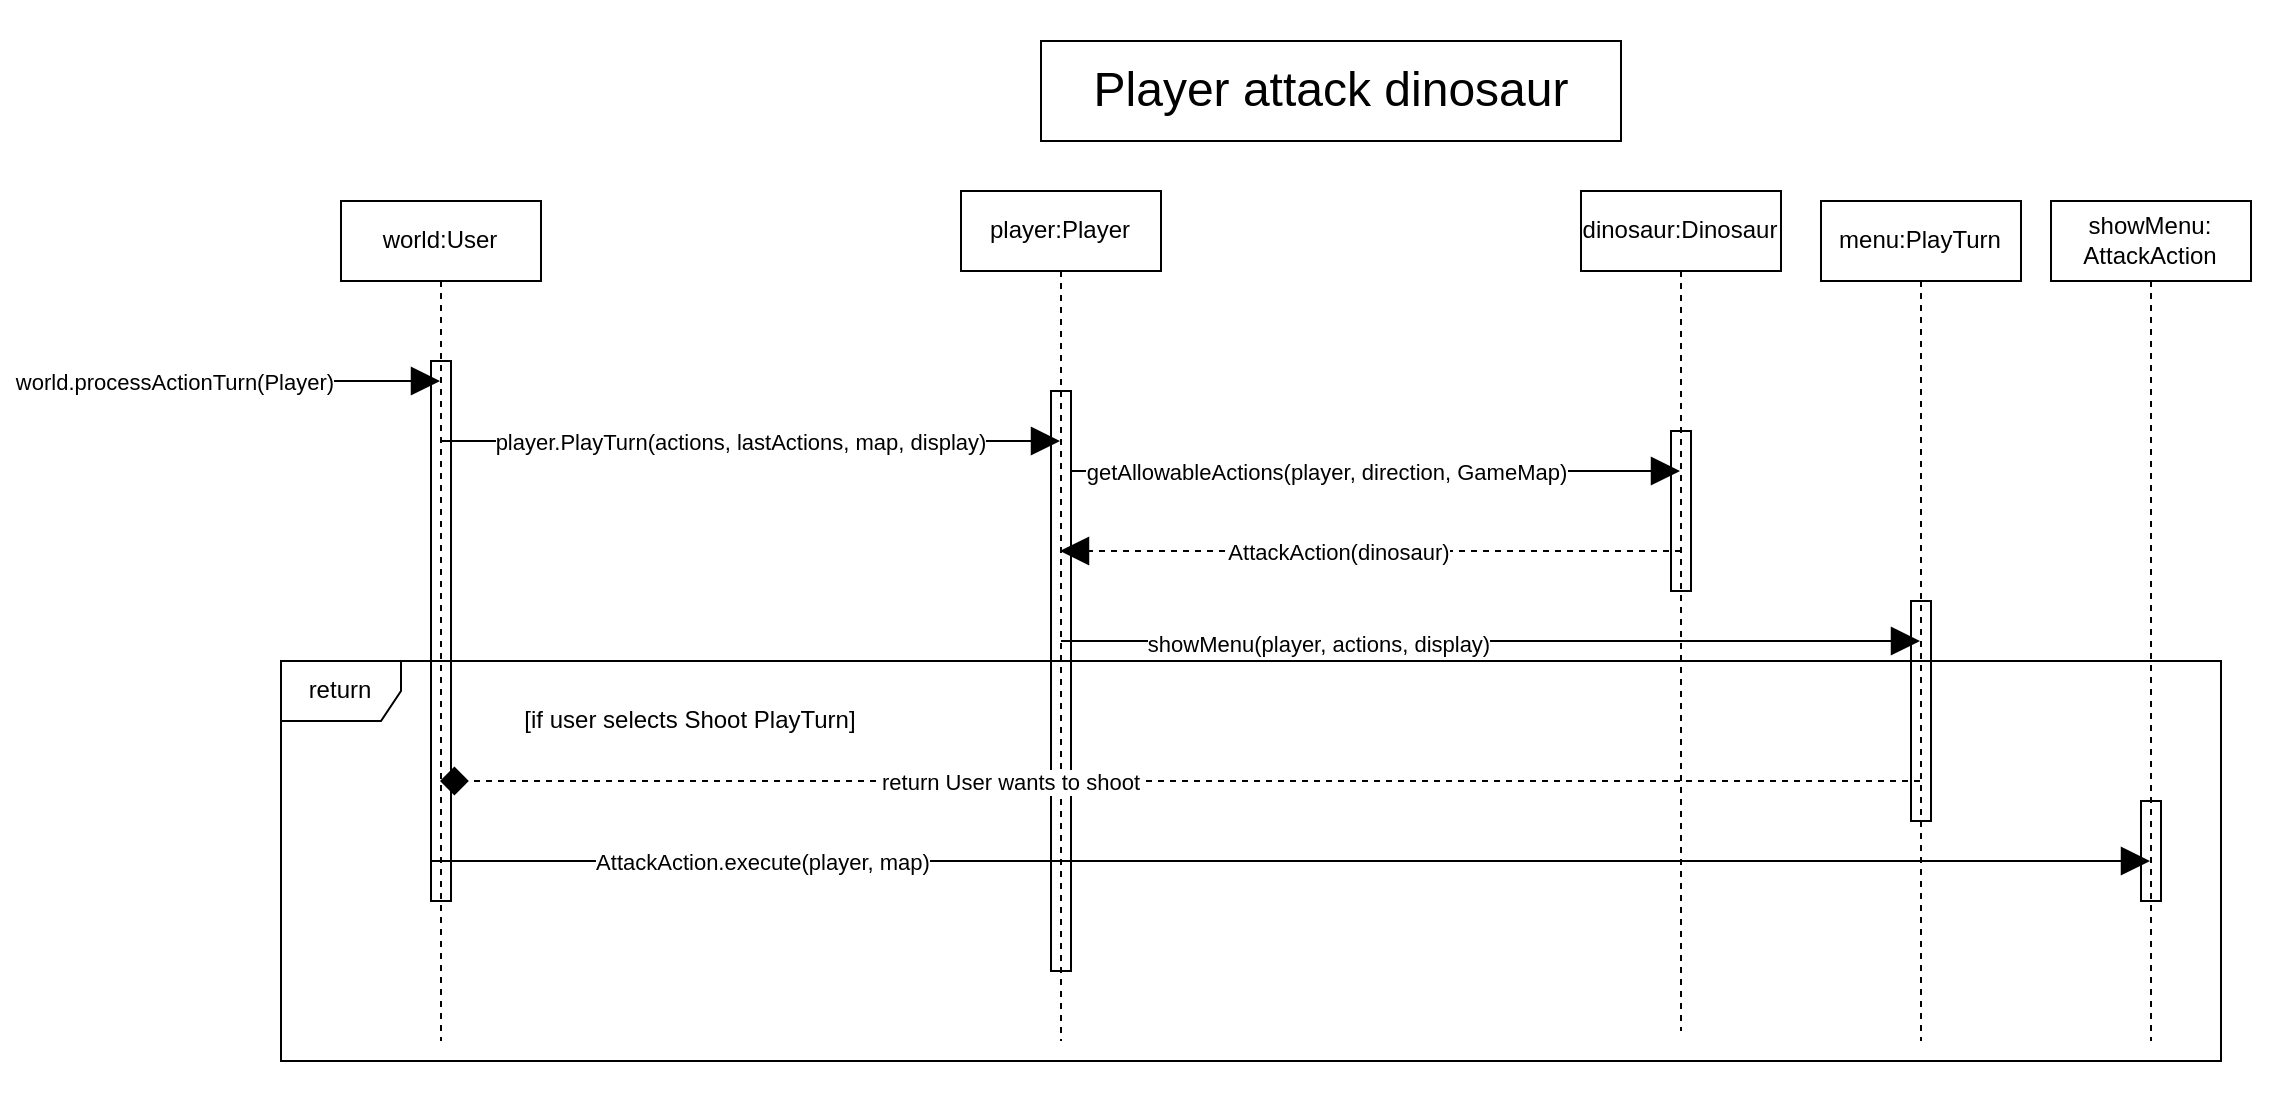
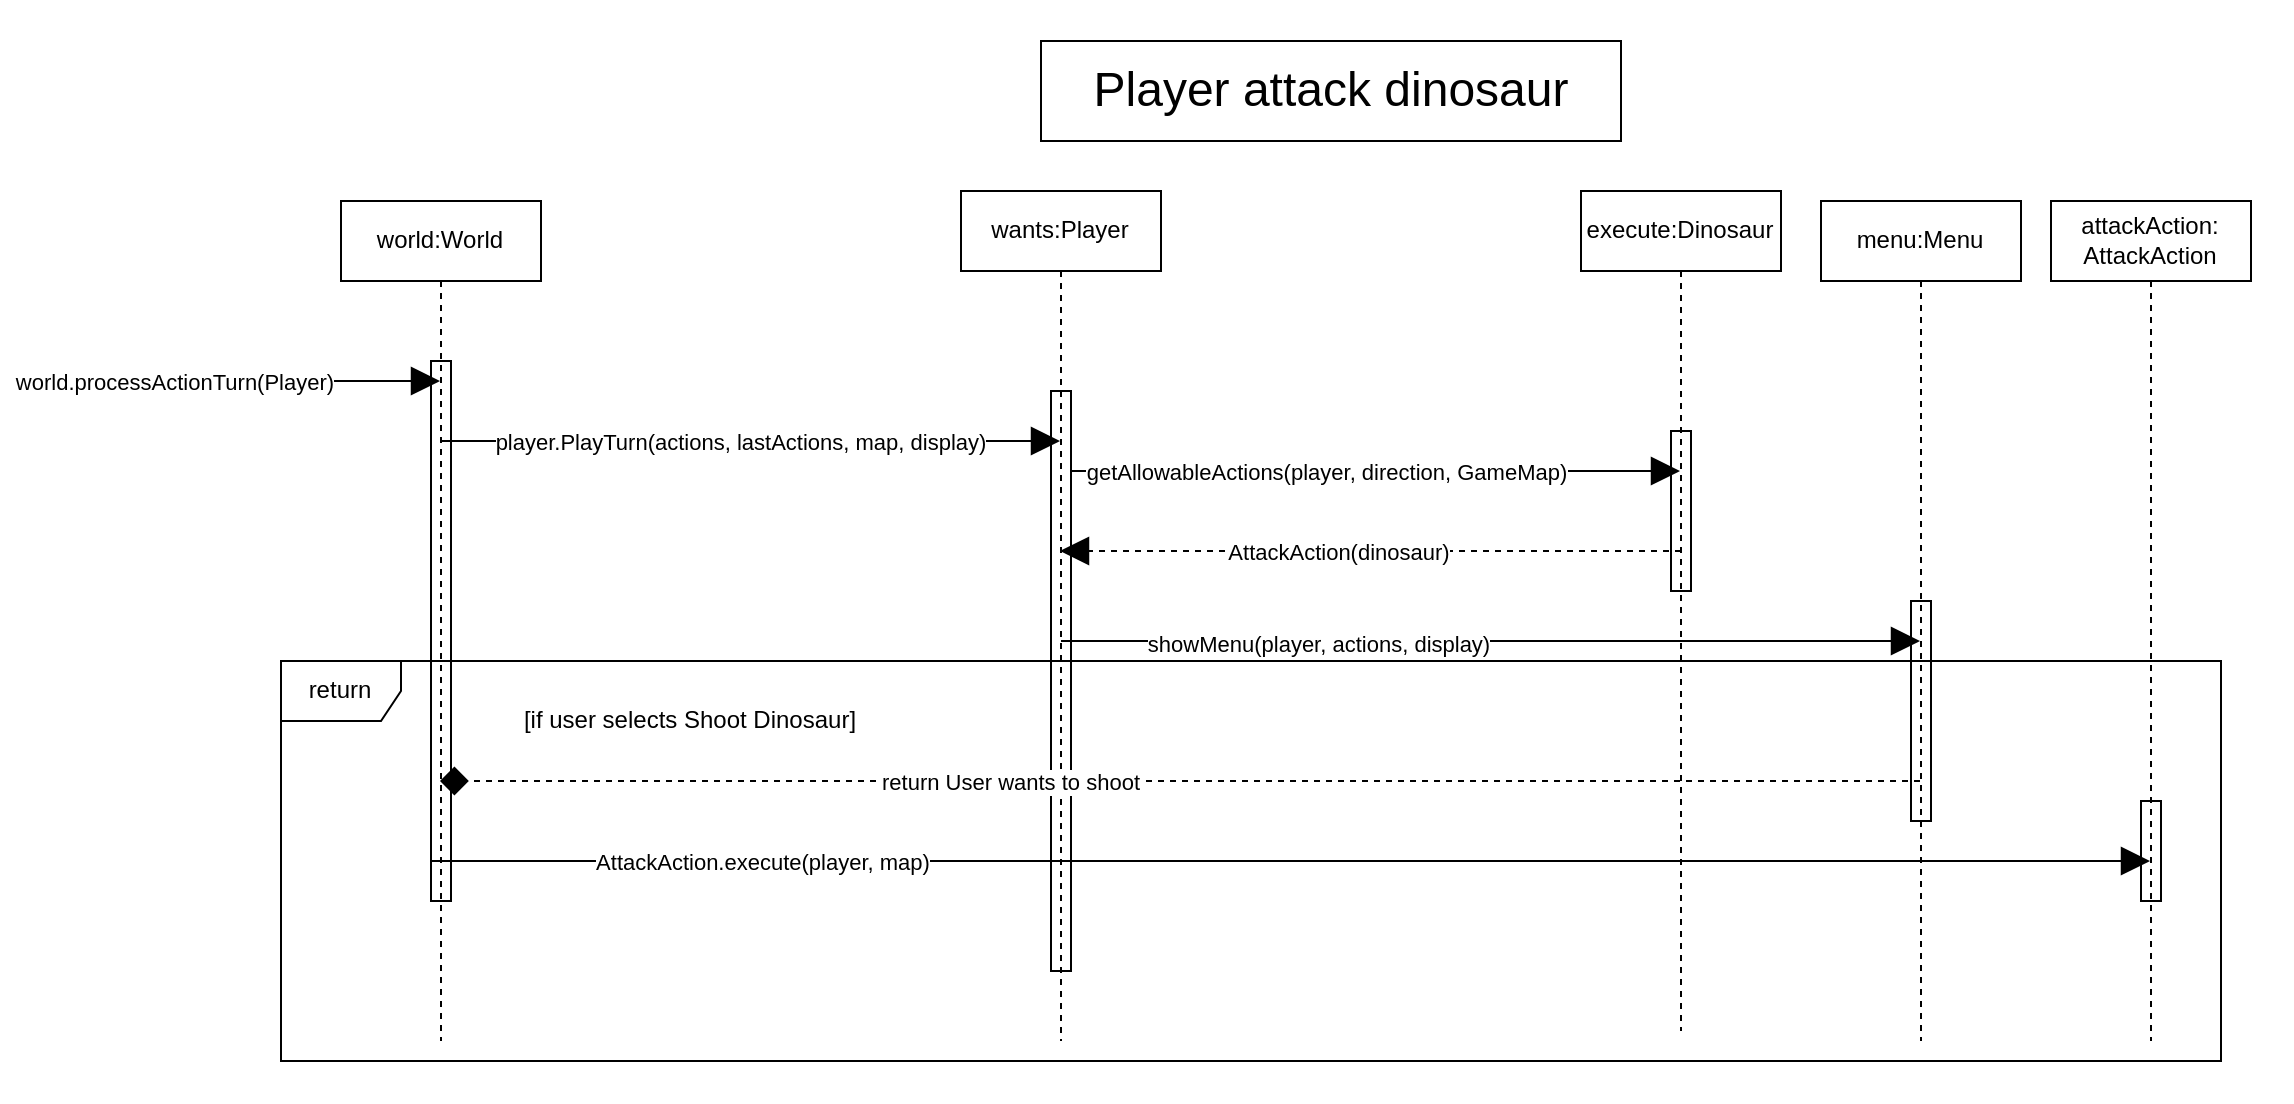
(1061, 231) -> (1061, 231)
(1681, 231) -> (1681, 231)
(441, 241) -> (441, 241)
(1921, 241) -> (1921, 241)
(2151, 241) -> (2151, 241)
(691, 721) -> (691, 721)
